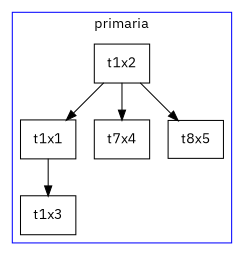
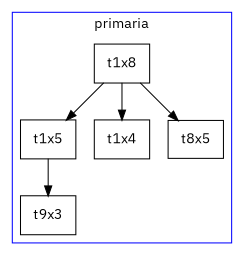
(122, 64) -> (122, 64)
(48, 139) -> (48, 139)
(122, 139) -> (122, 139)
(48, 215) -> (48, 215)
